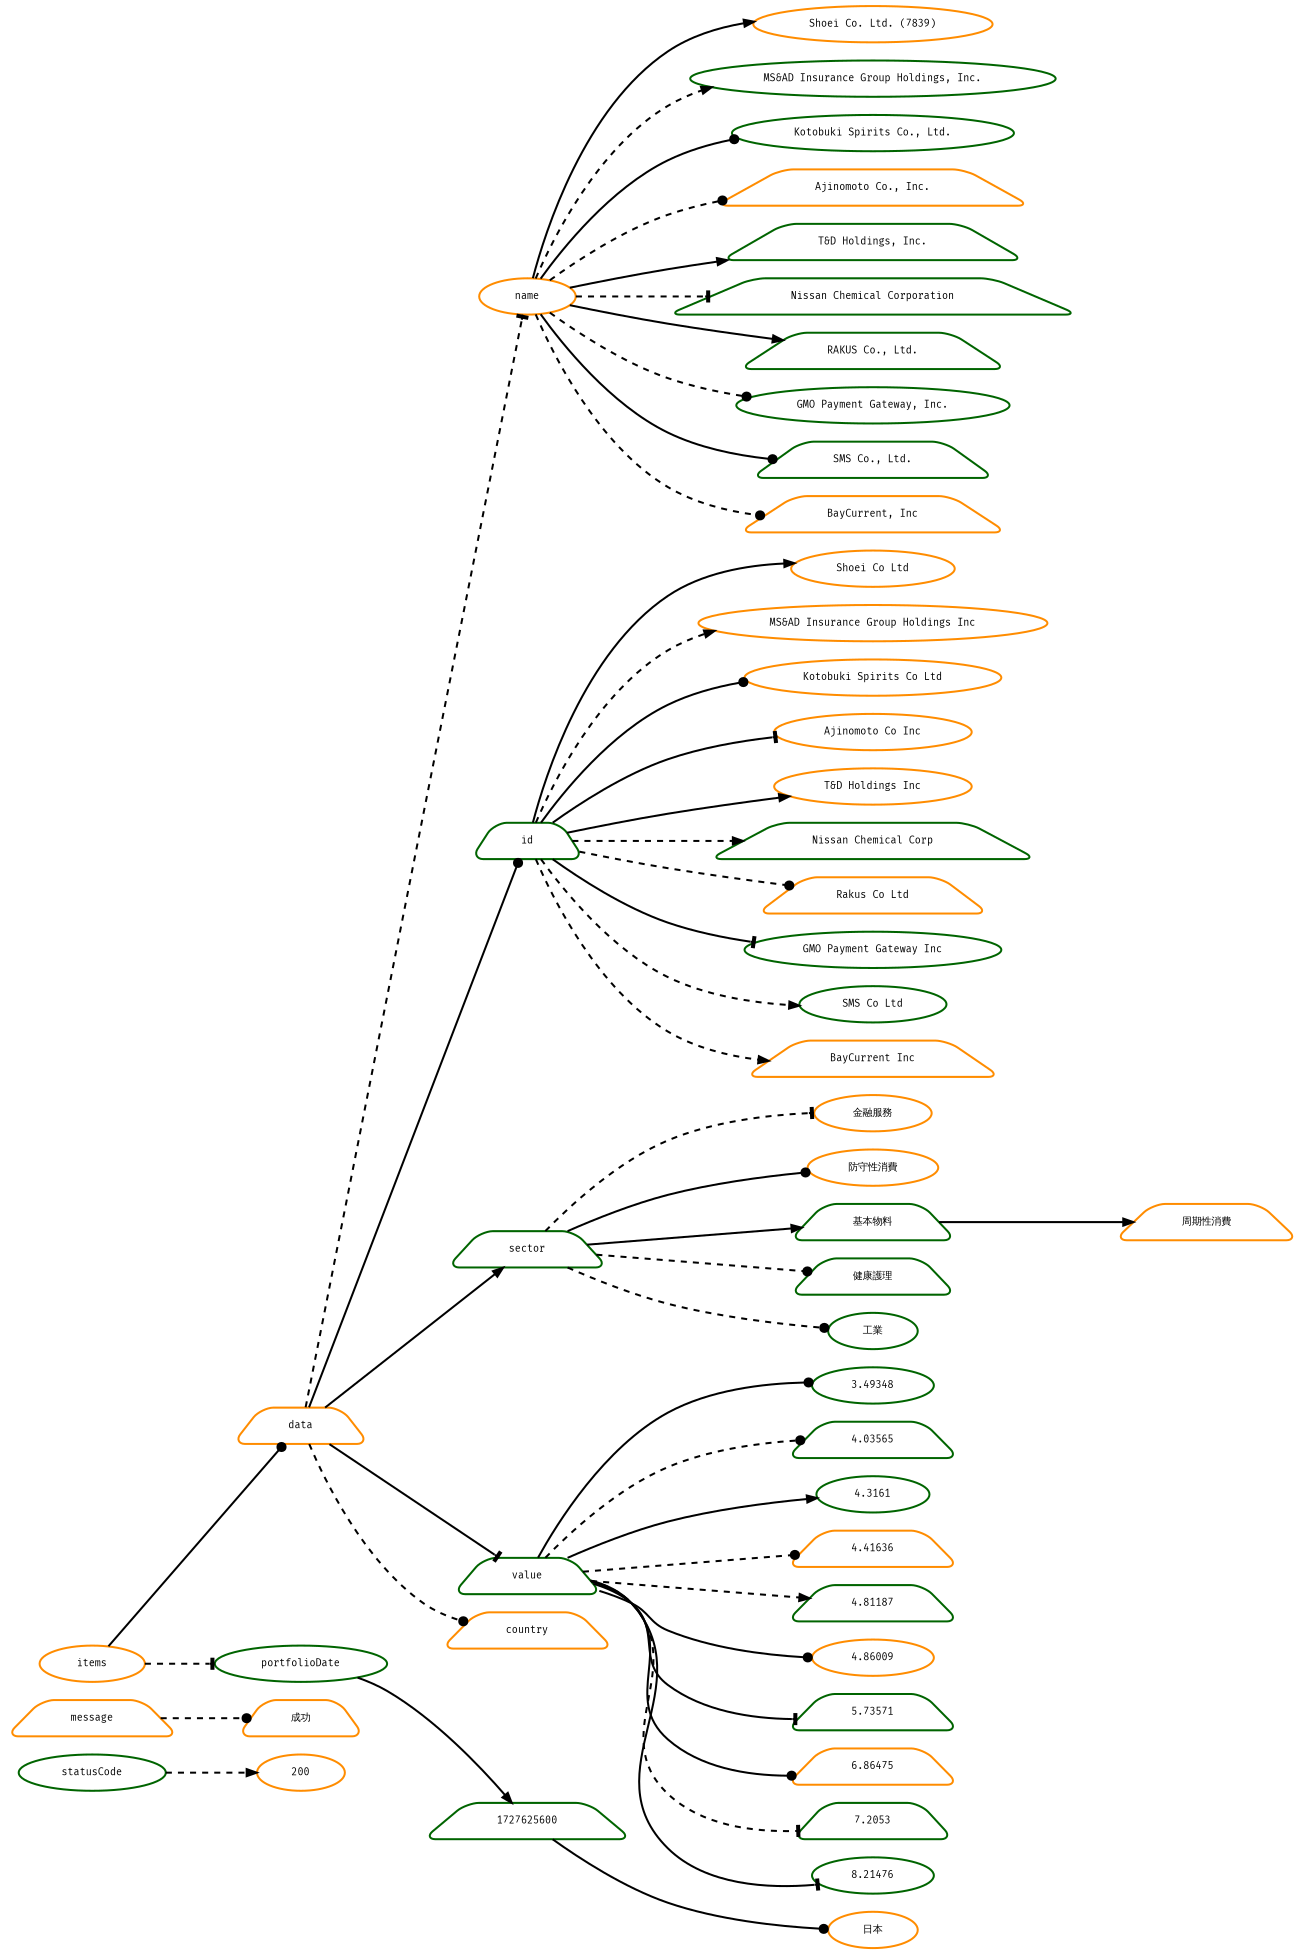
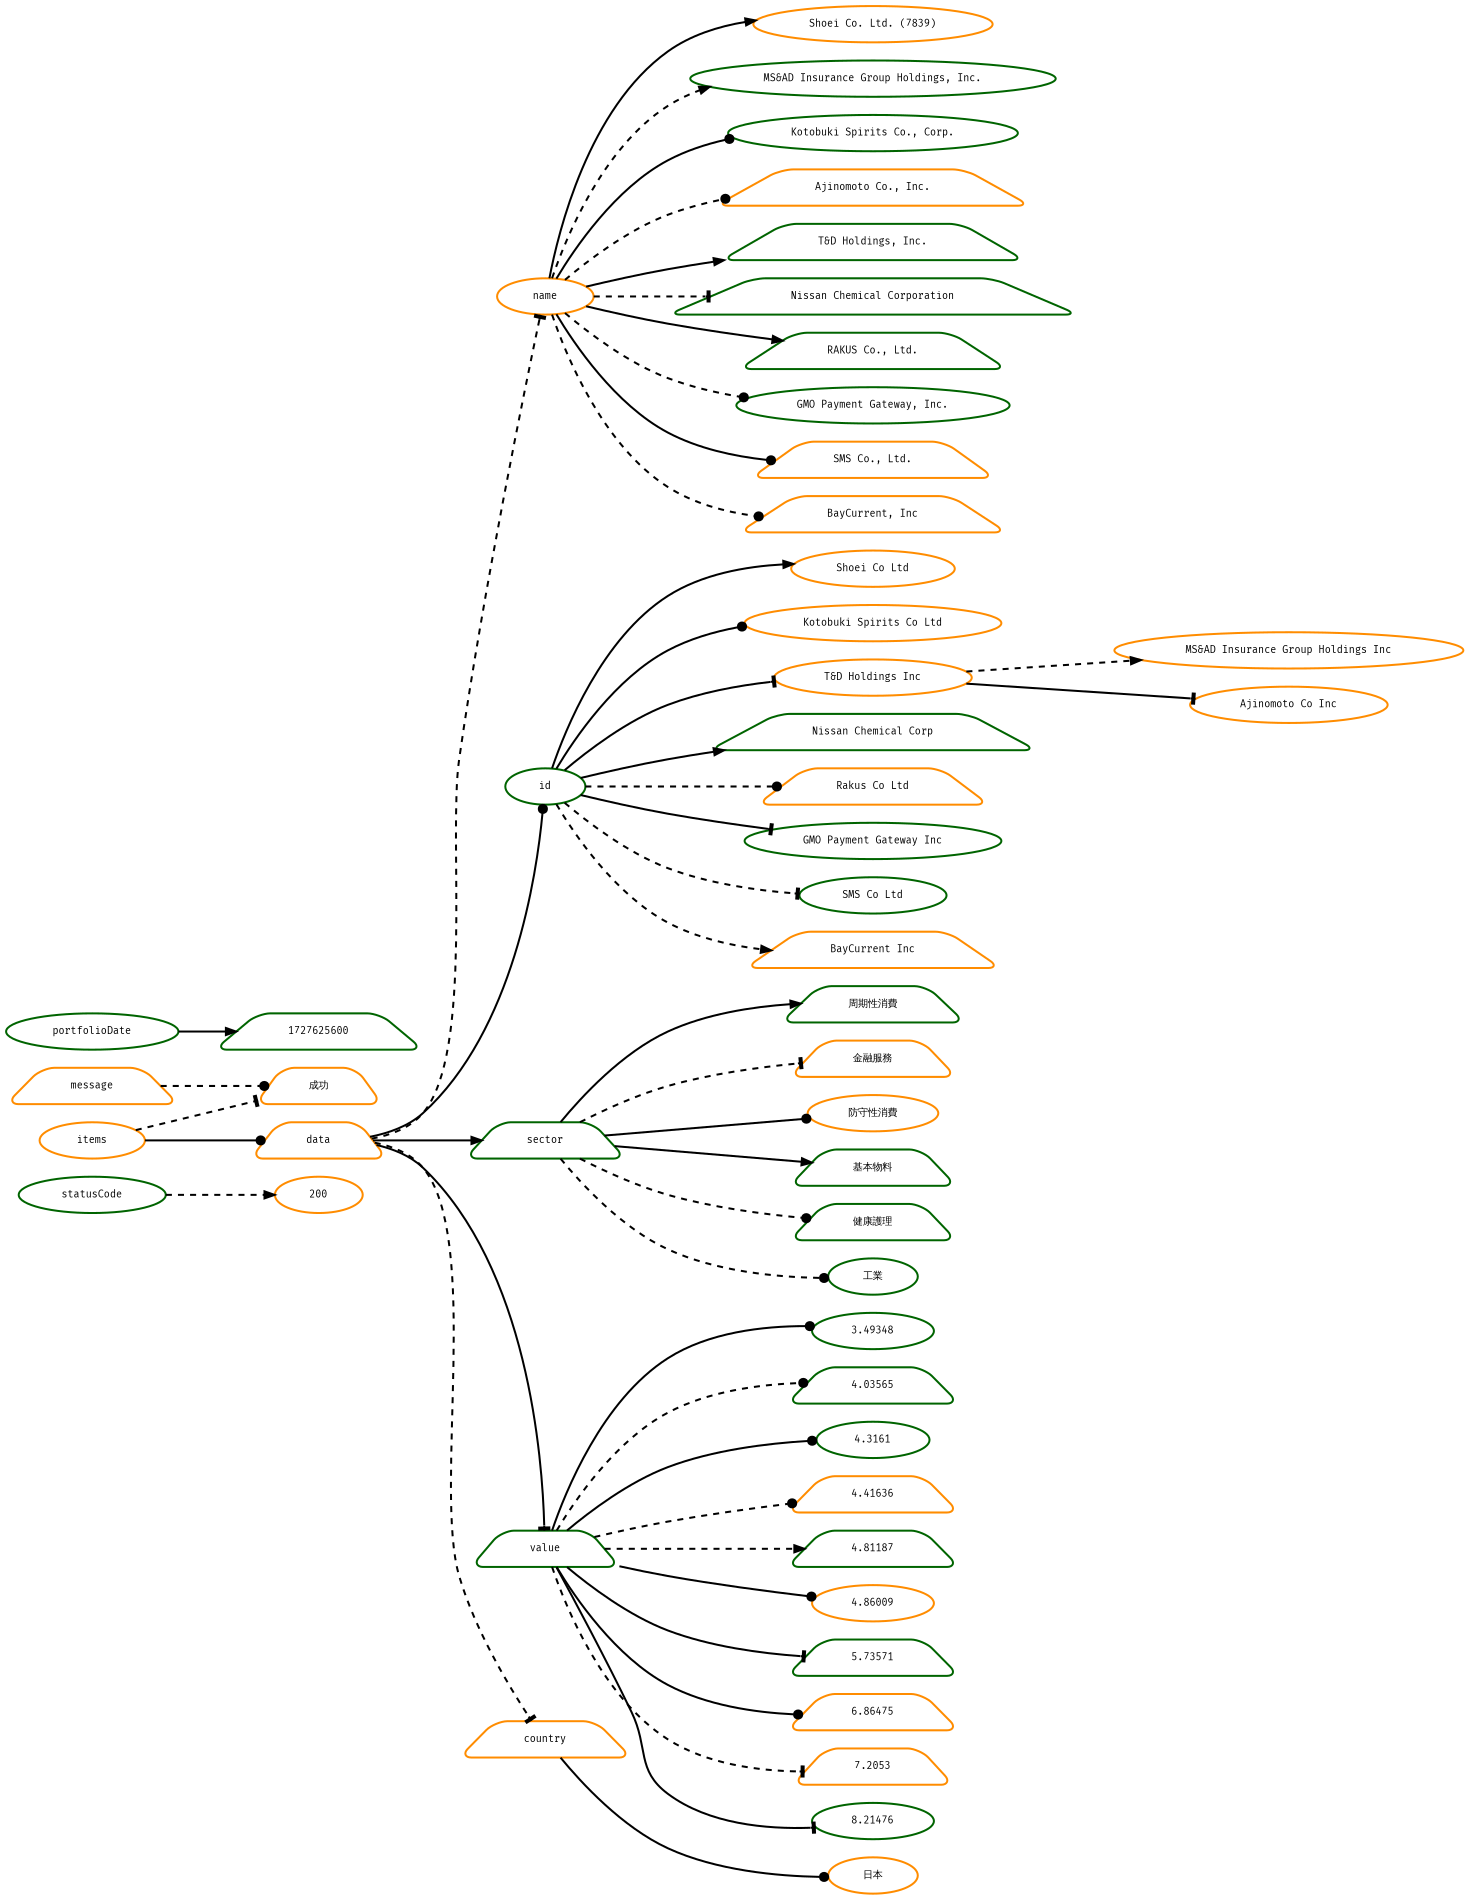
(873, 133) -> (873, 133)
(873, 460) -> (873, 460)
(602, 711) -> (1049, 666)
(656, 764) -> (1078, 691)
(673, 813) -> (660, 708)
(527, 841) -> (545, 786)
(653, 841) -> (647, 763)
(646, 965) -> (671, 869)
(873, 1113) -> (873, 1059)
(1031, 1222) -> (661, 1035)
(1206, 1222) -> (873, 1004)
(684, 1518) -> (679, 1463)
(368, 1547) -> (452, 1420)
(177, 1664) -> (194, 1116)
(873, 1821) -> (873, 1767)
(679, 1906) -> (674, 1851)
